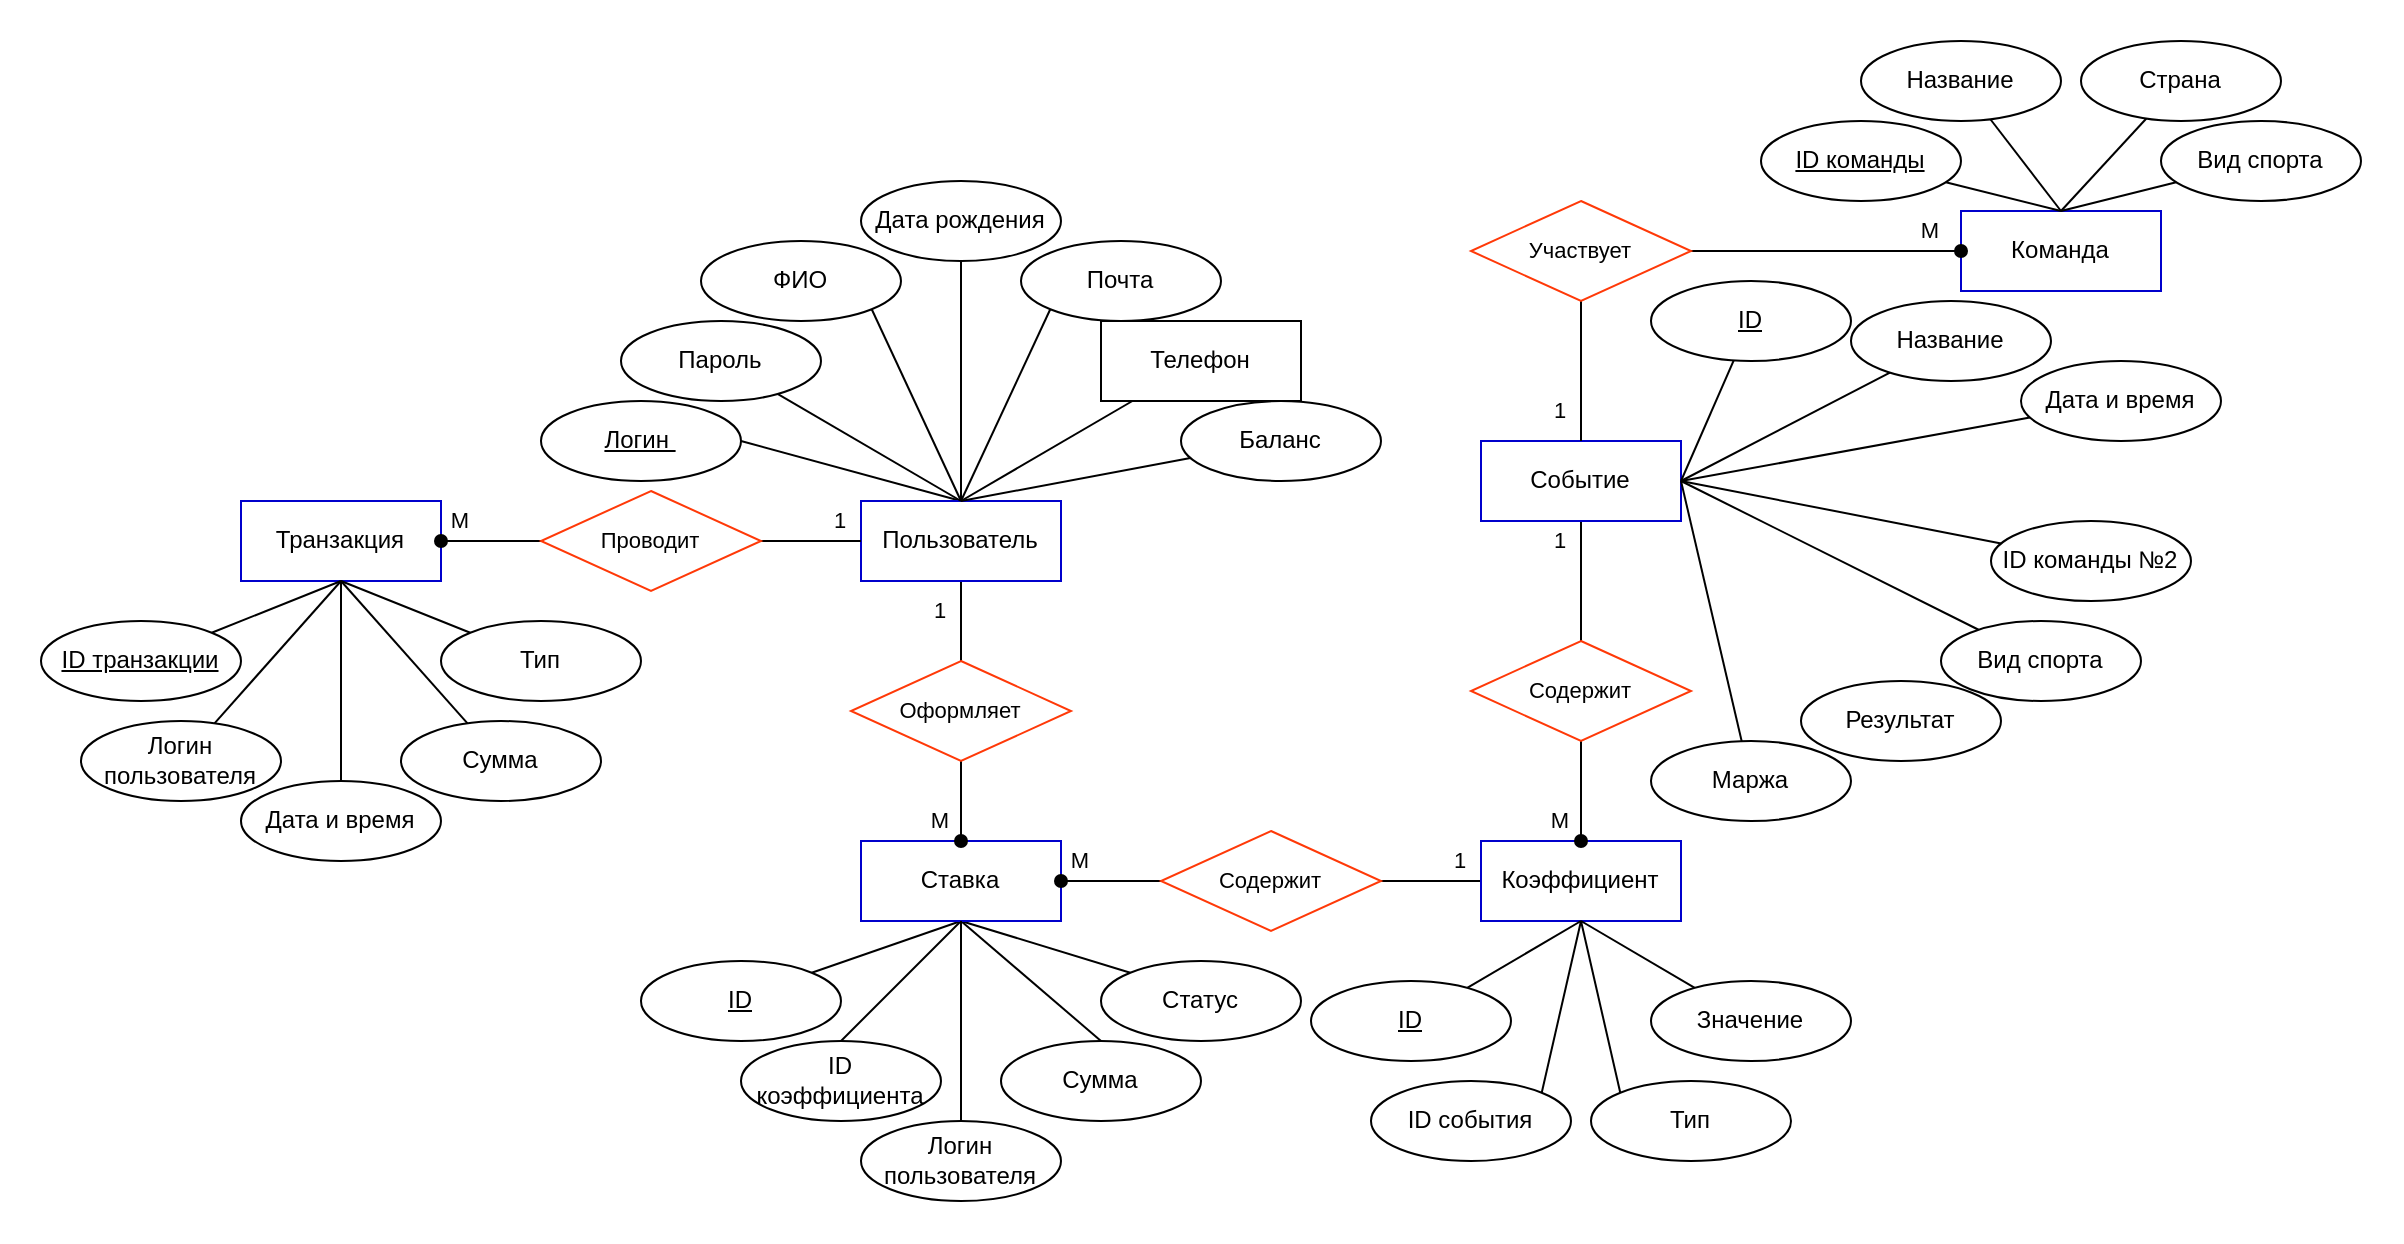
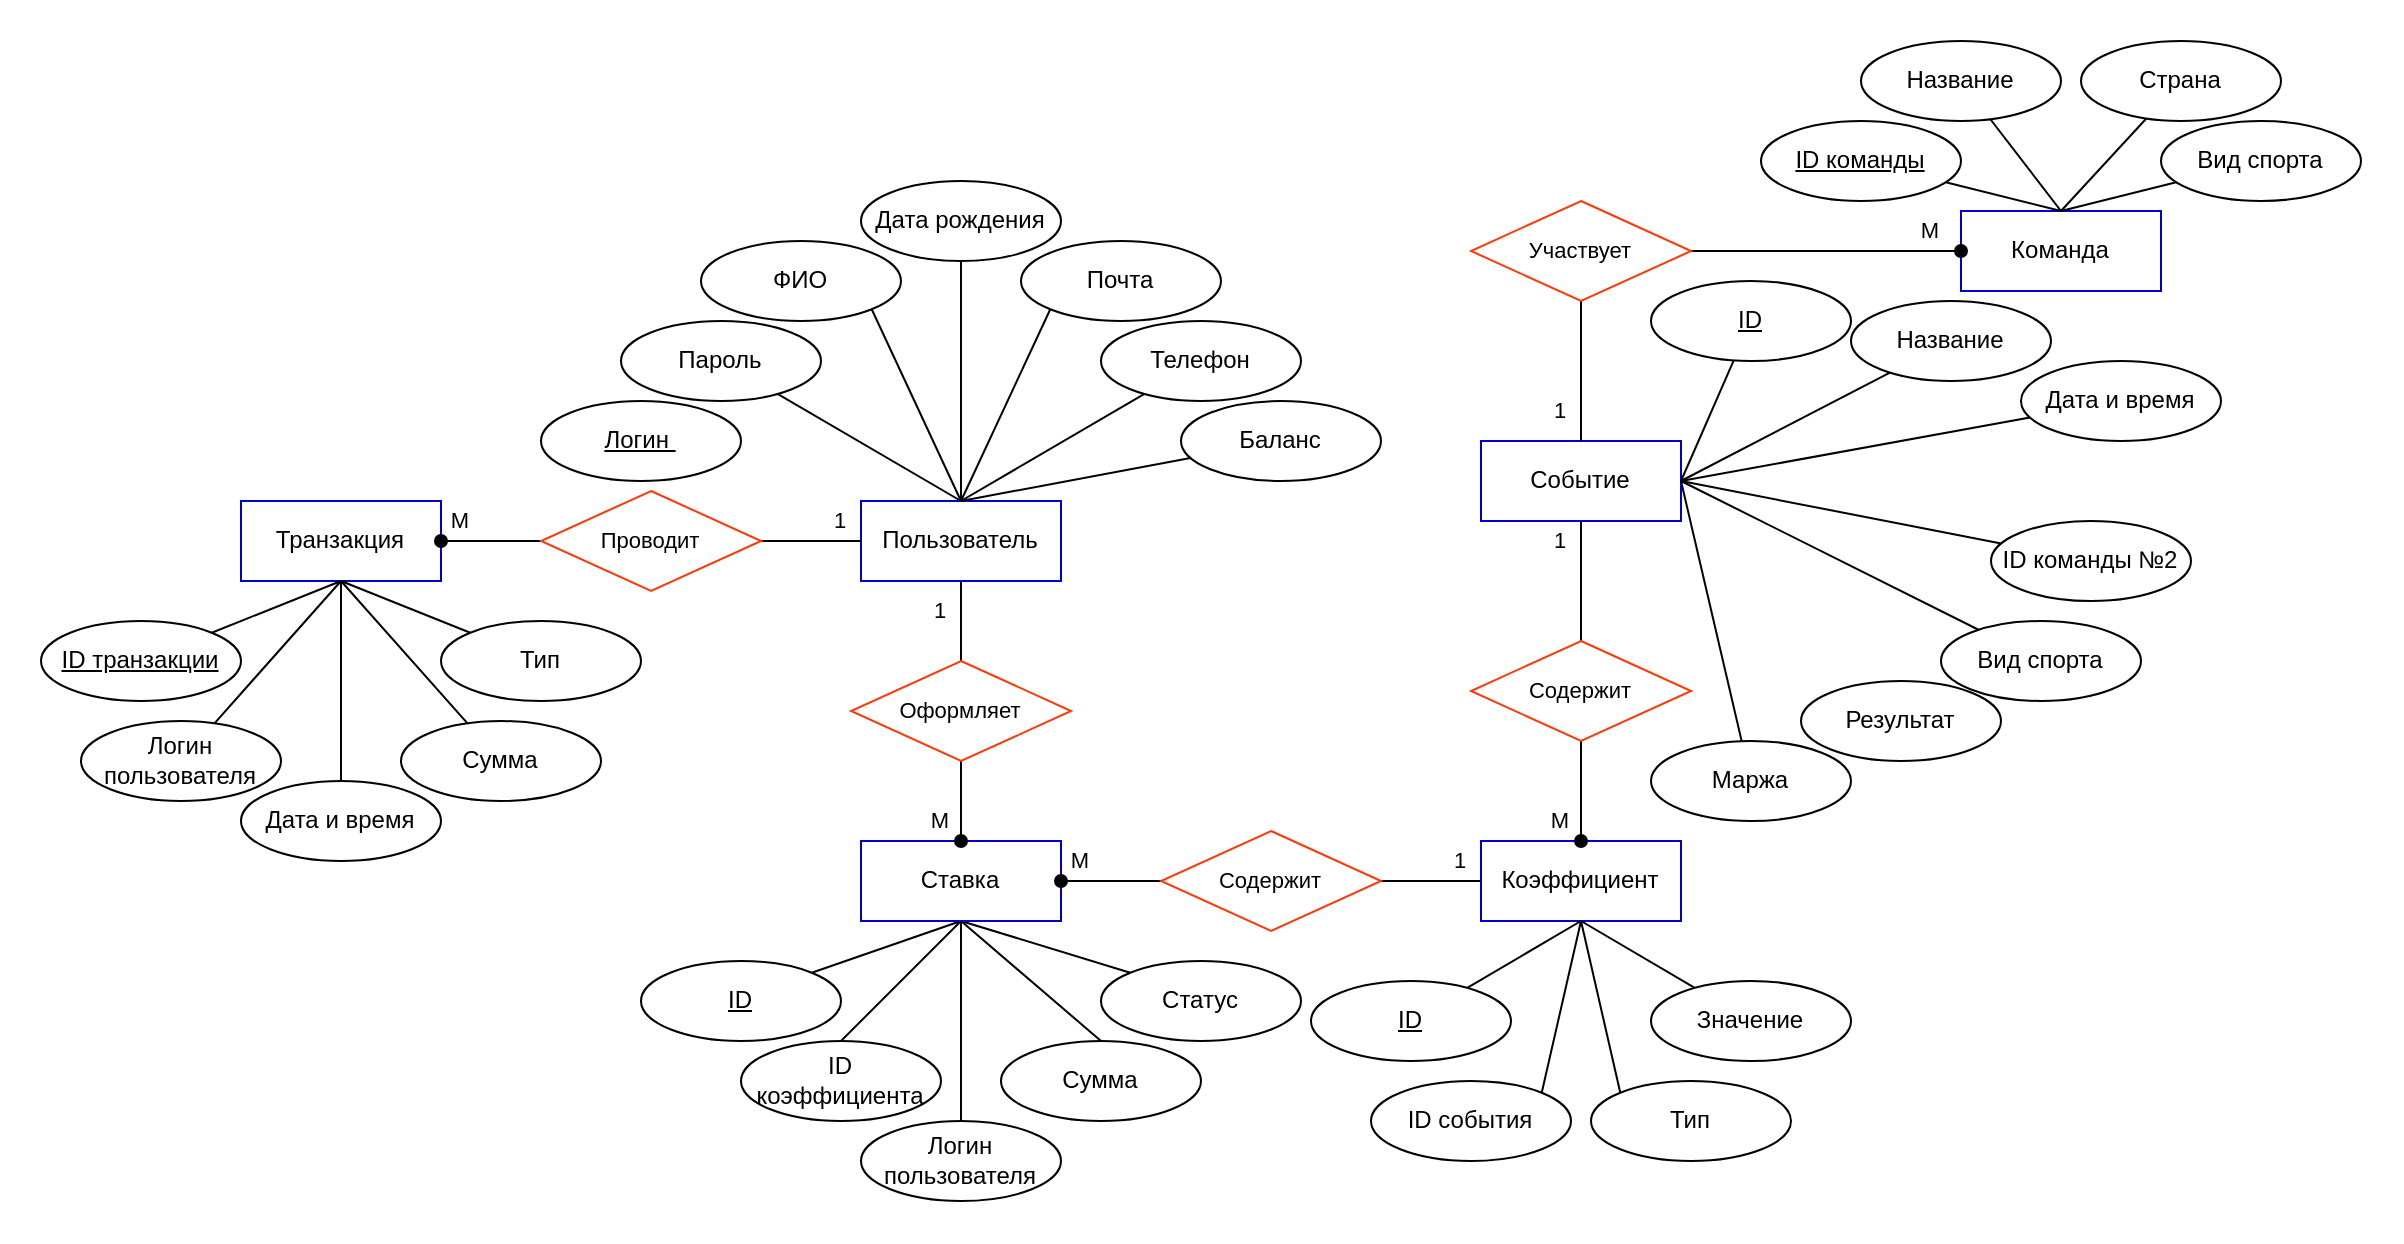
(1201, 361) -> (1201, 361)
(845, 469) -> none
